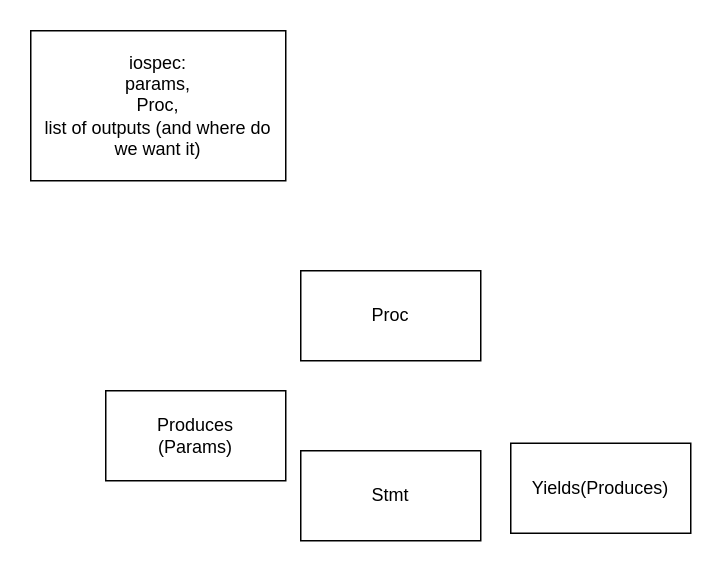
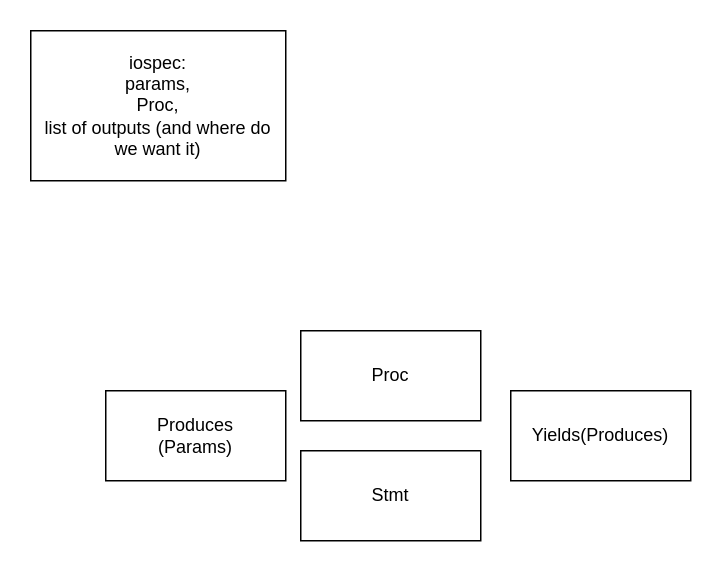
(391, 316) -> (391, 376)
(601, 488) -> (601, 436)
